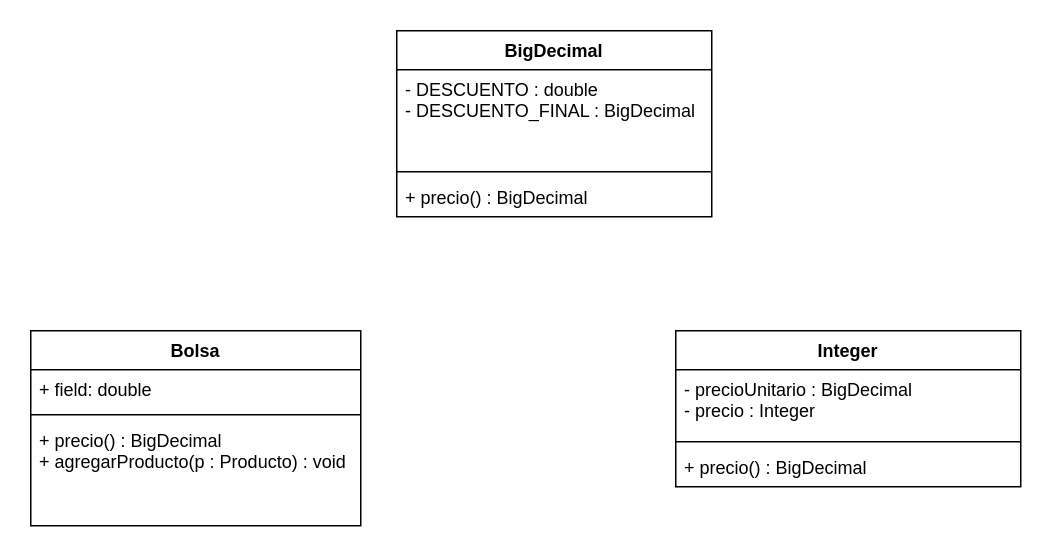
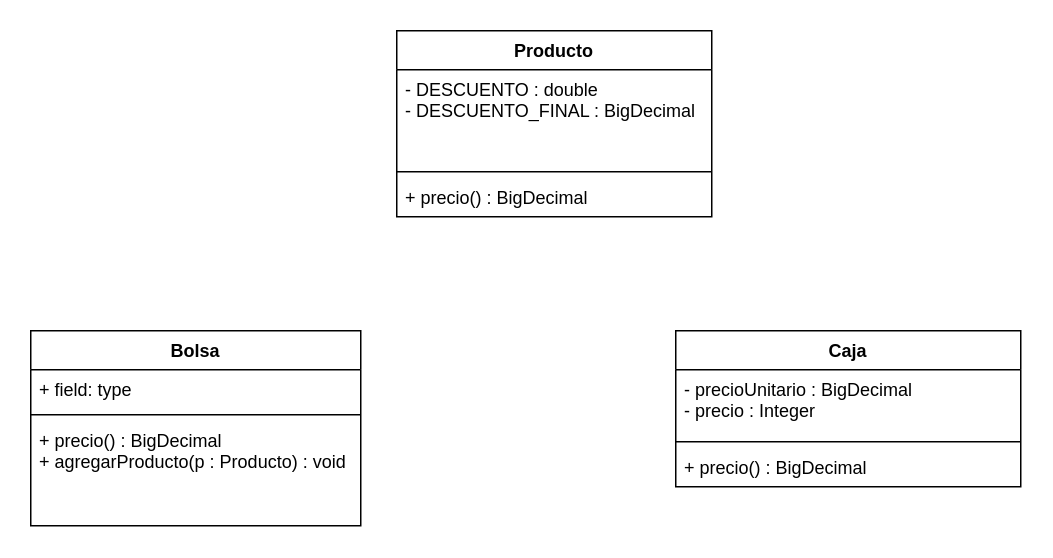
(554, 52) -> (554, 52)
(848, 352) -> (848, 352)
(101, 391) -> (94, 391)
